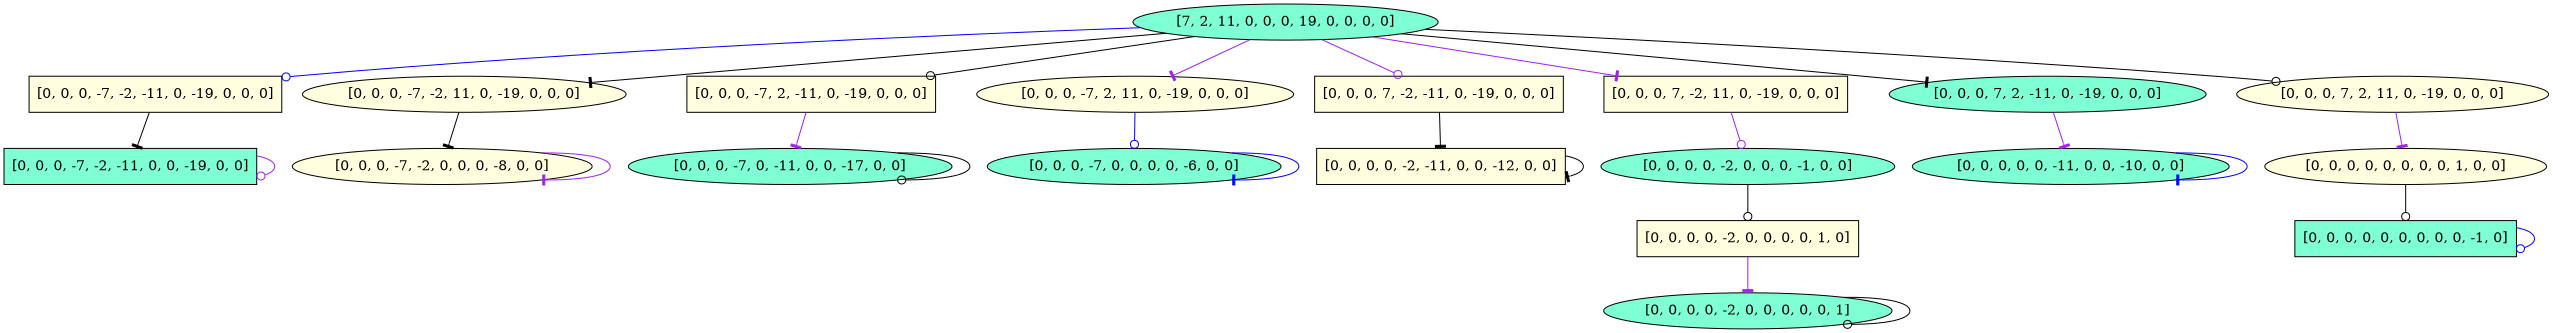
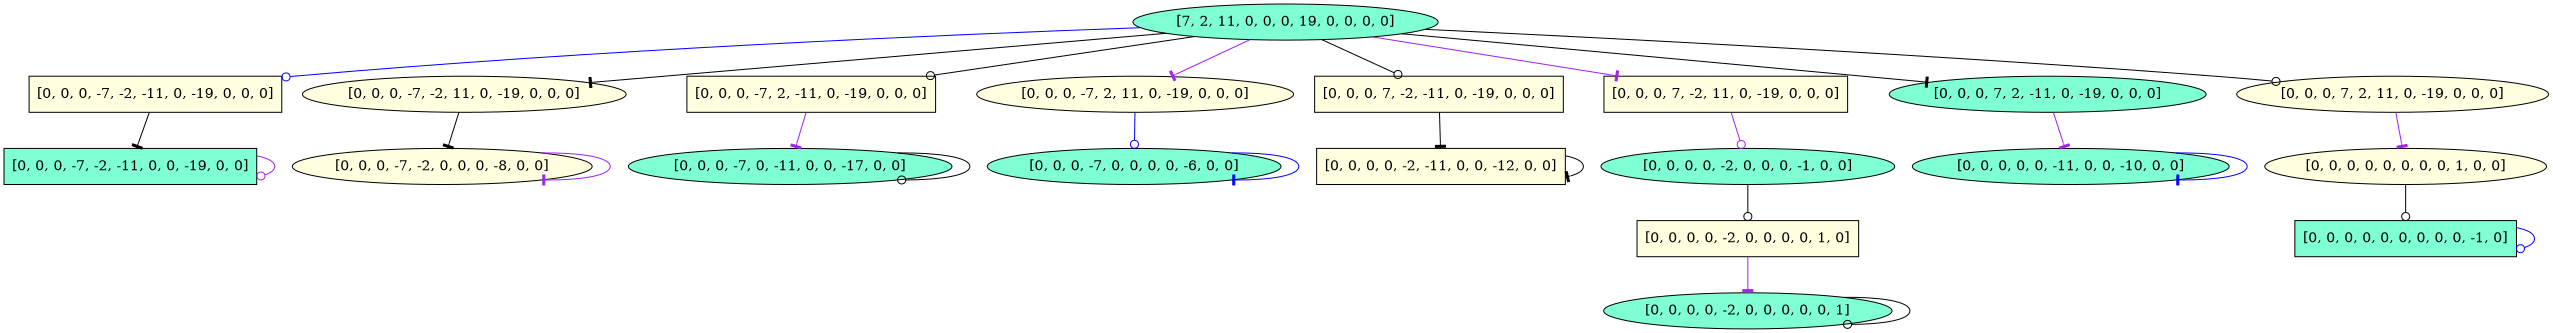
(1358, 56) -> (1358, 56)
